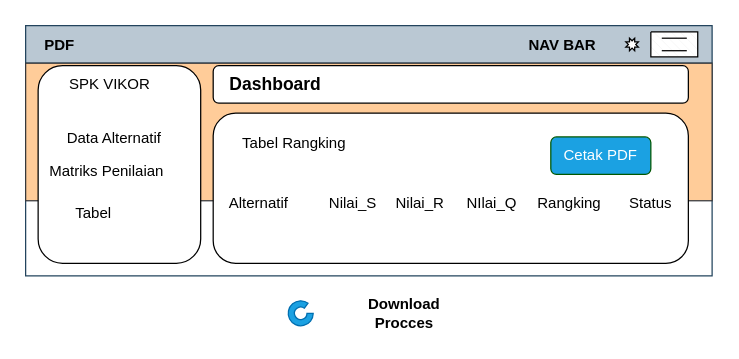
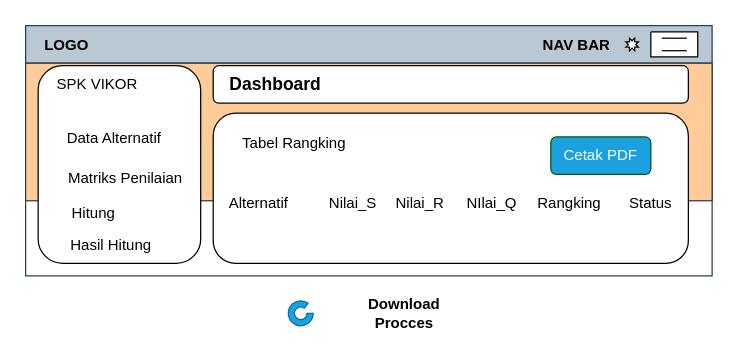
(523, 45) -> (528, 45)
(110, 84) -> (98, 84)
(106, 172) -> (125, 178)
(94, 213) -> (94, 213)
none -> (111, 246)
